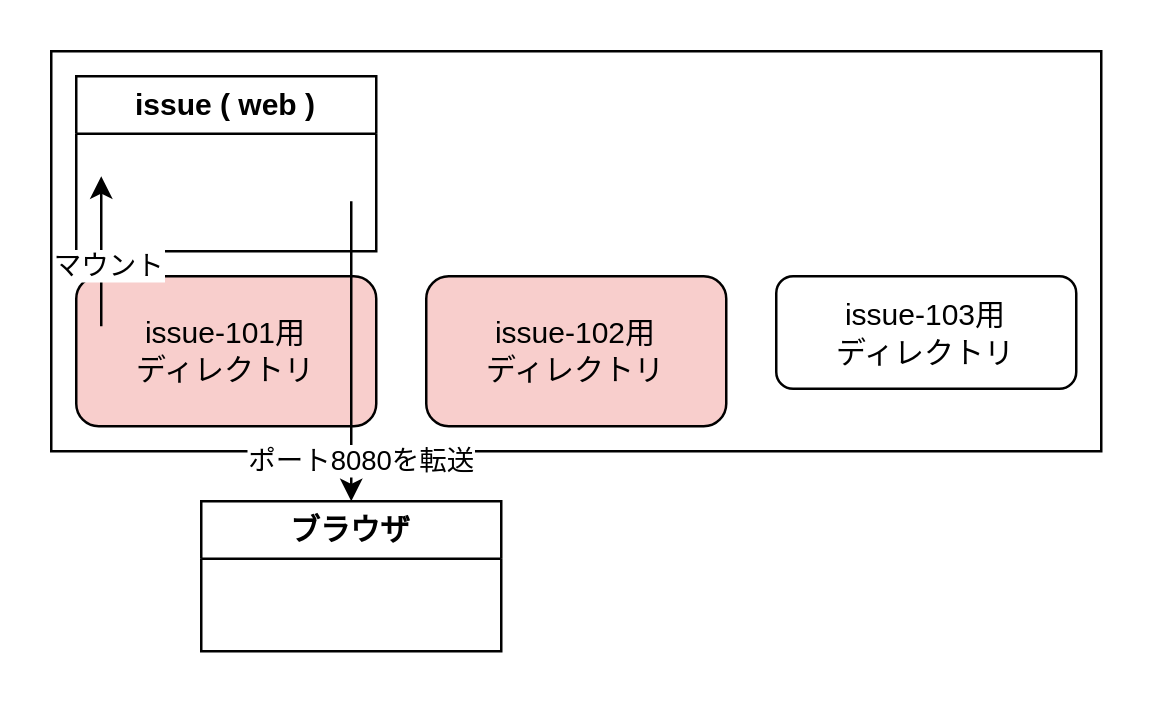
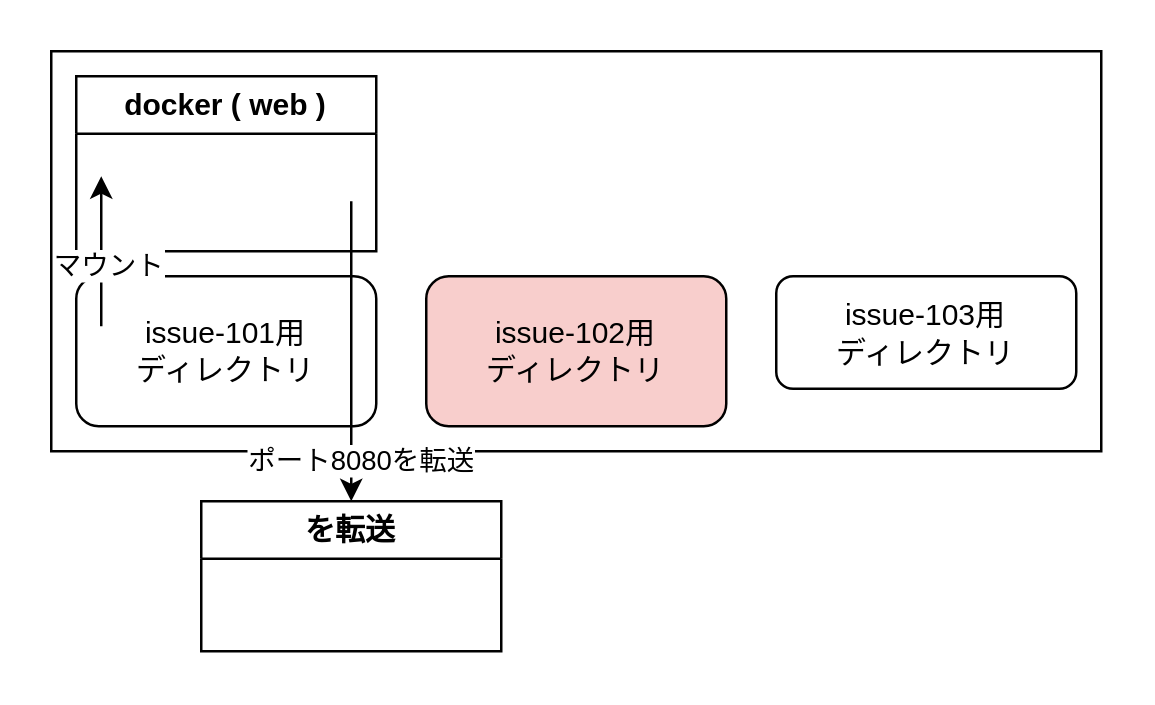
(226, 106) -> (226, 106)
(226, 351) -> (226, 351)
(351, 531) -> (351, 531)
